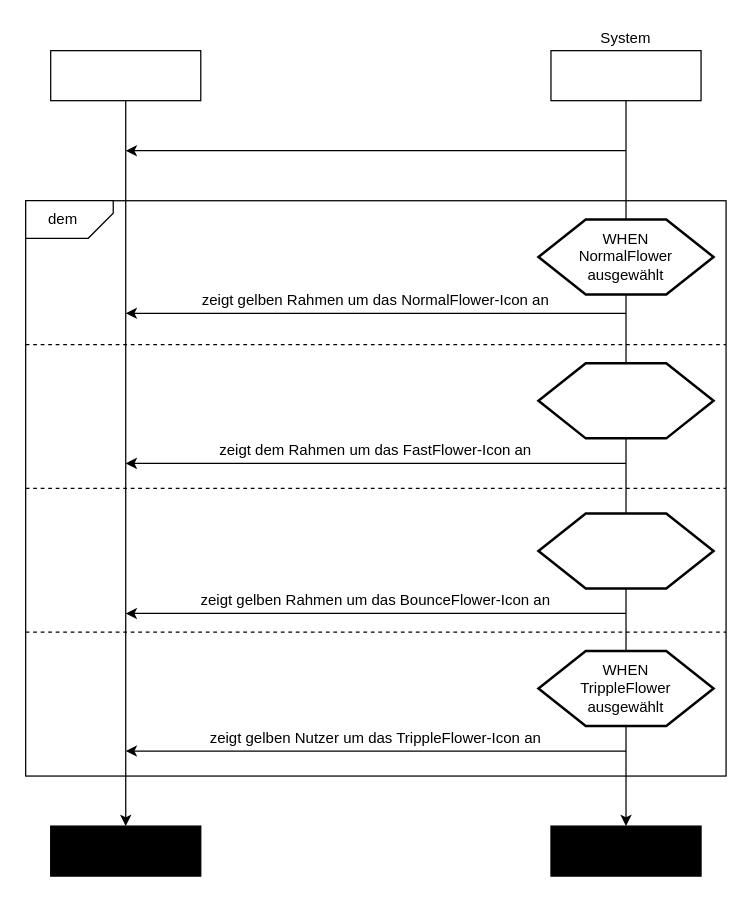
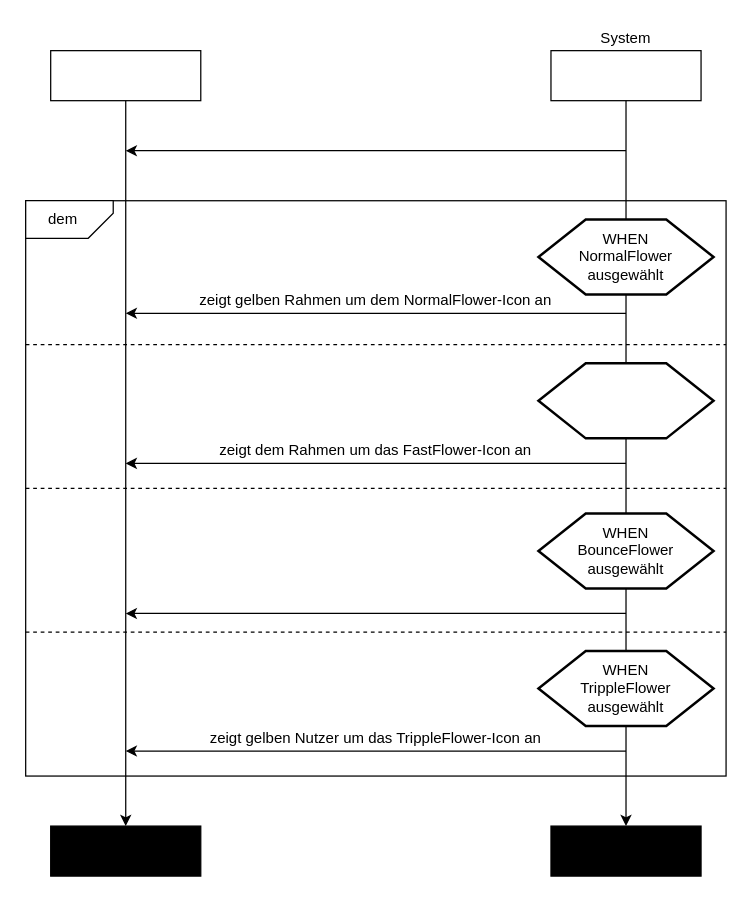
(376, 301) -> (376, 301)
none -> (626, 551)
(376, 601) -> none
